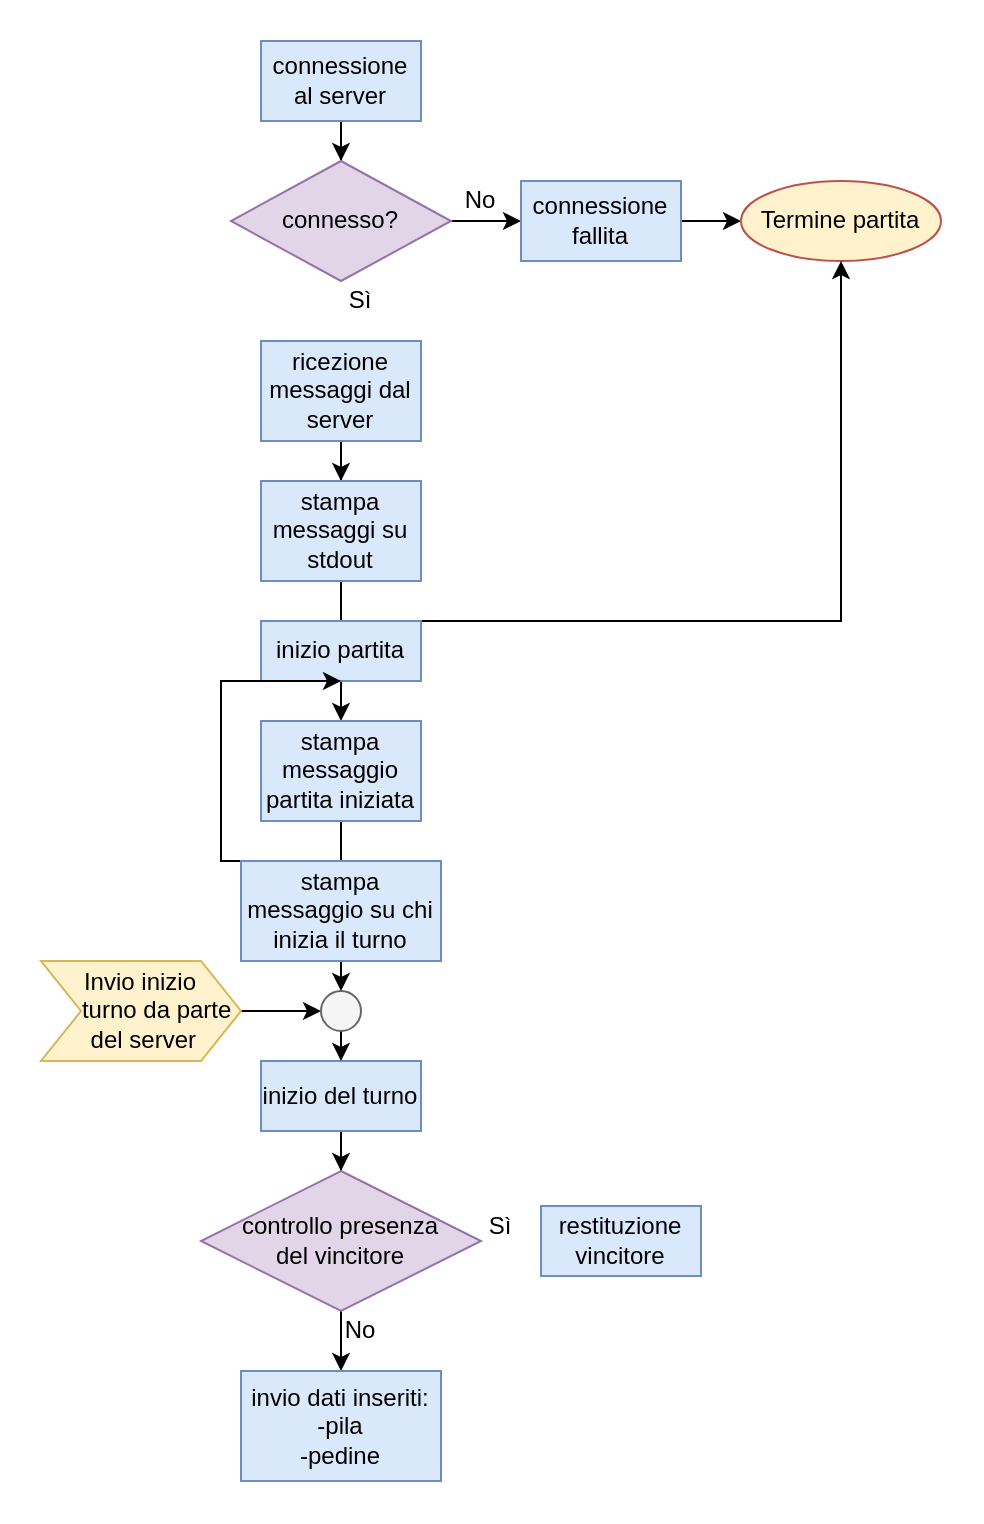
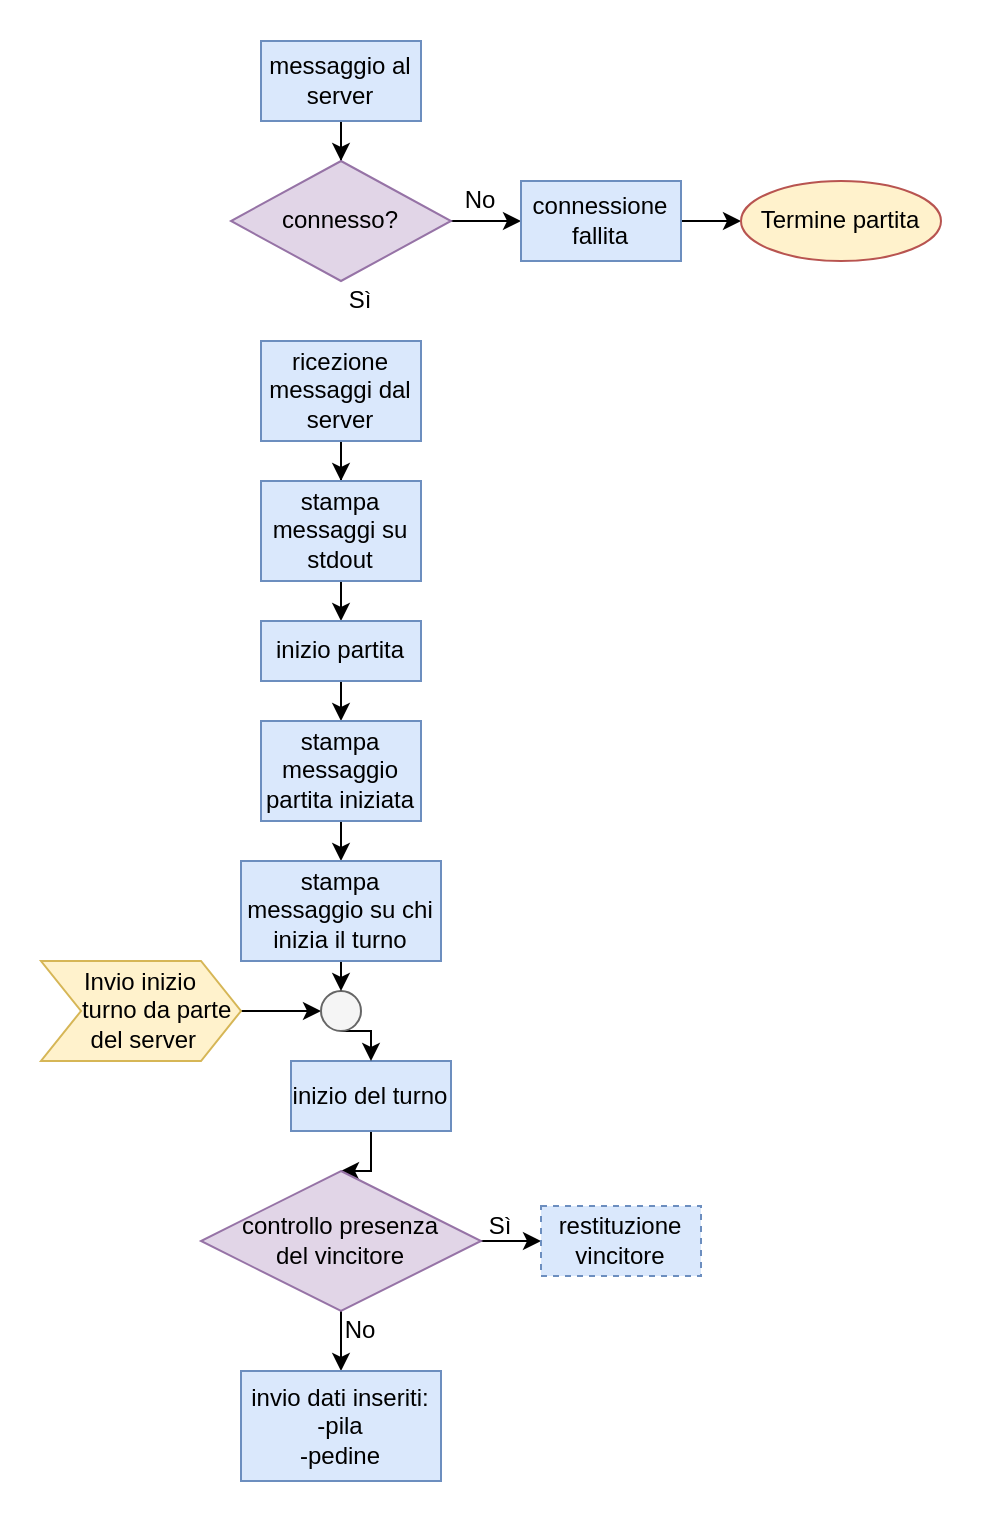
(341, 81) -> (341, 81)
(804, 621) -> (341, 606)
(221, 728) -> (341, 846)
(341, 1096) -> (371, 1096)
none -> (518, 1241)
(621, 1241) -> (621, 1241)
